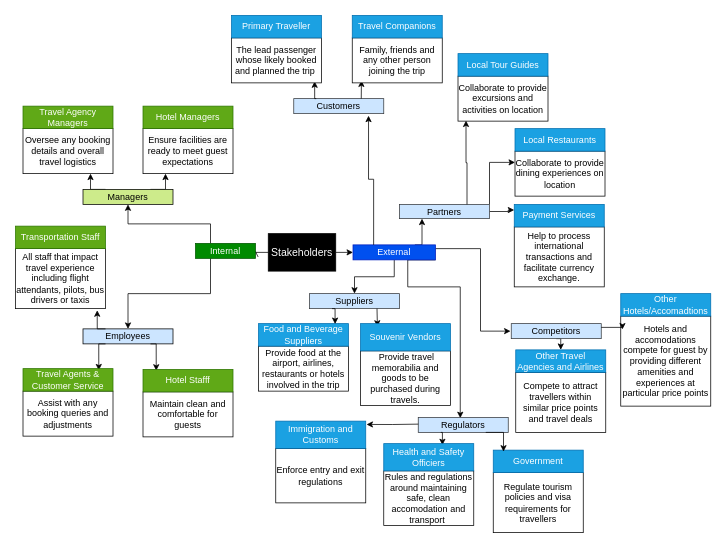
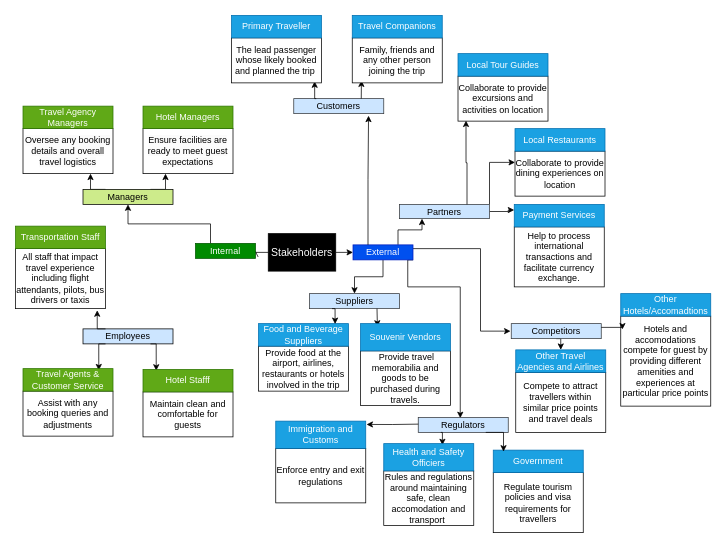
(394, 252) -> (383, 252)
(186, 294) -> none
